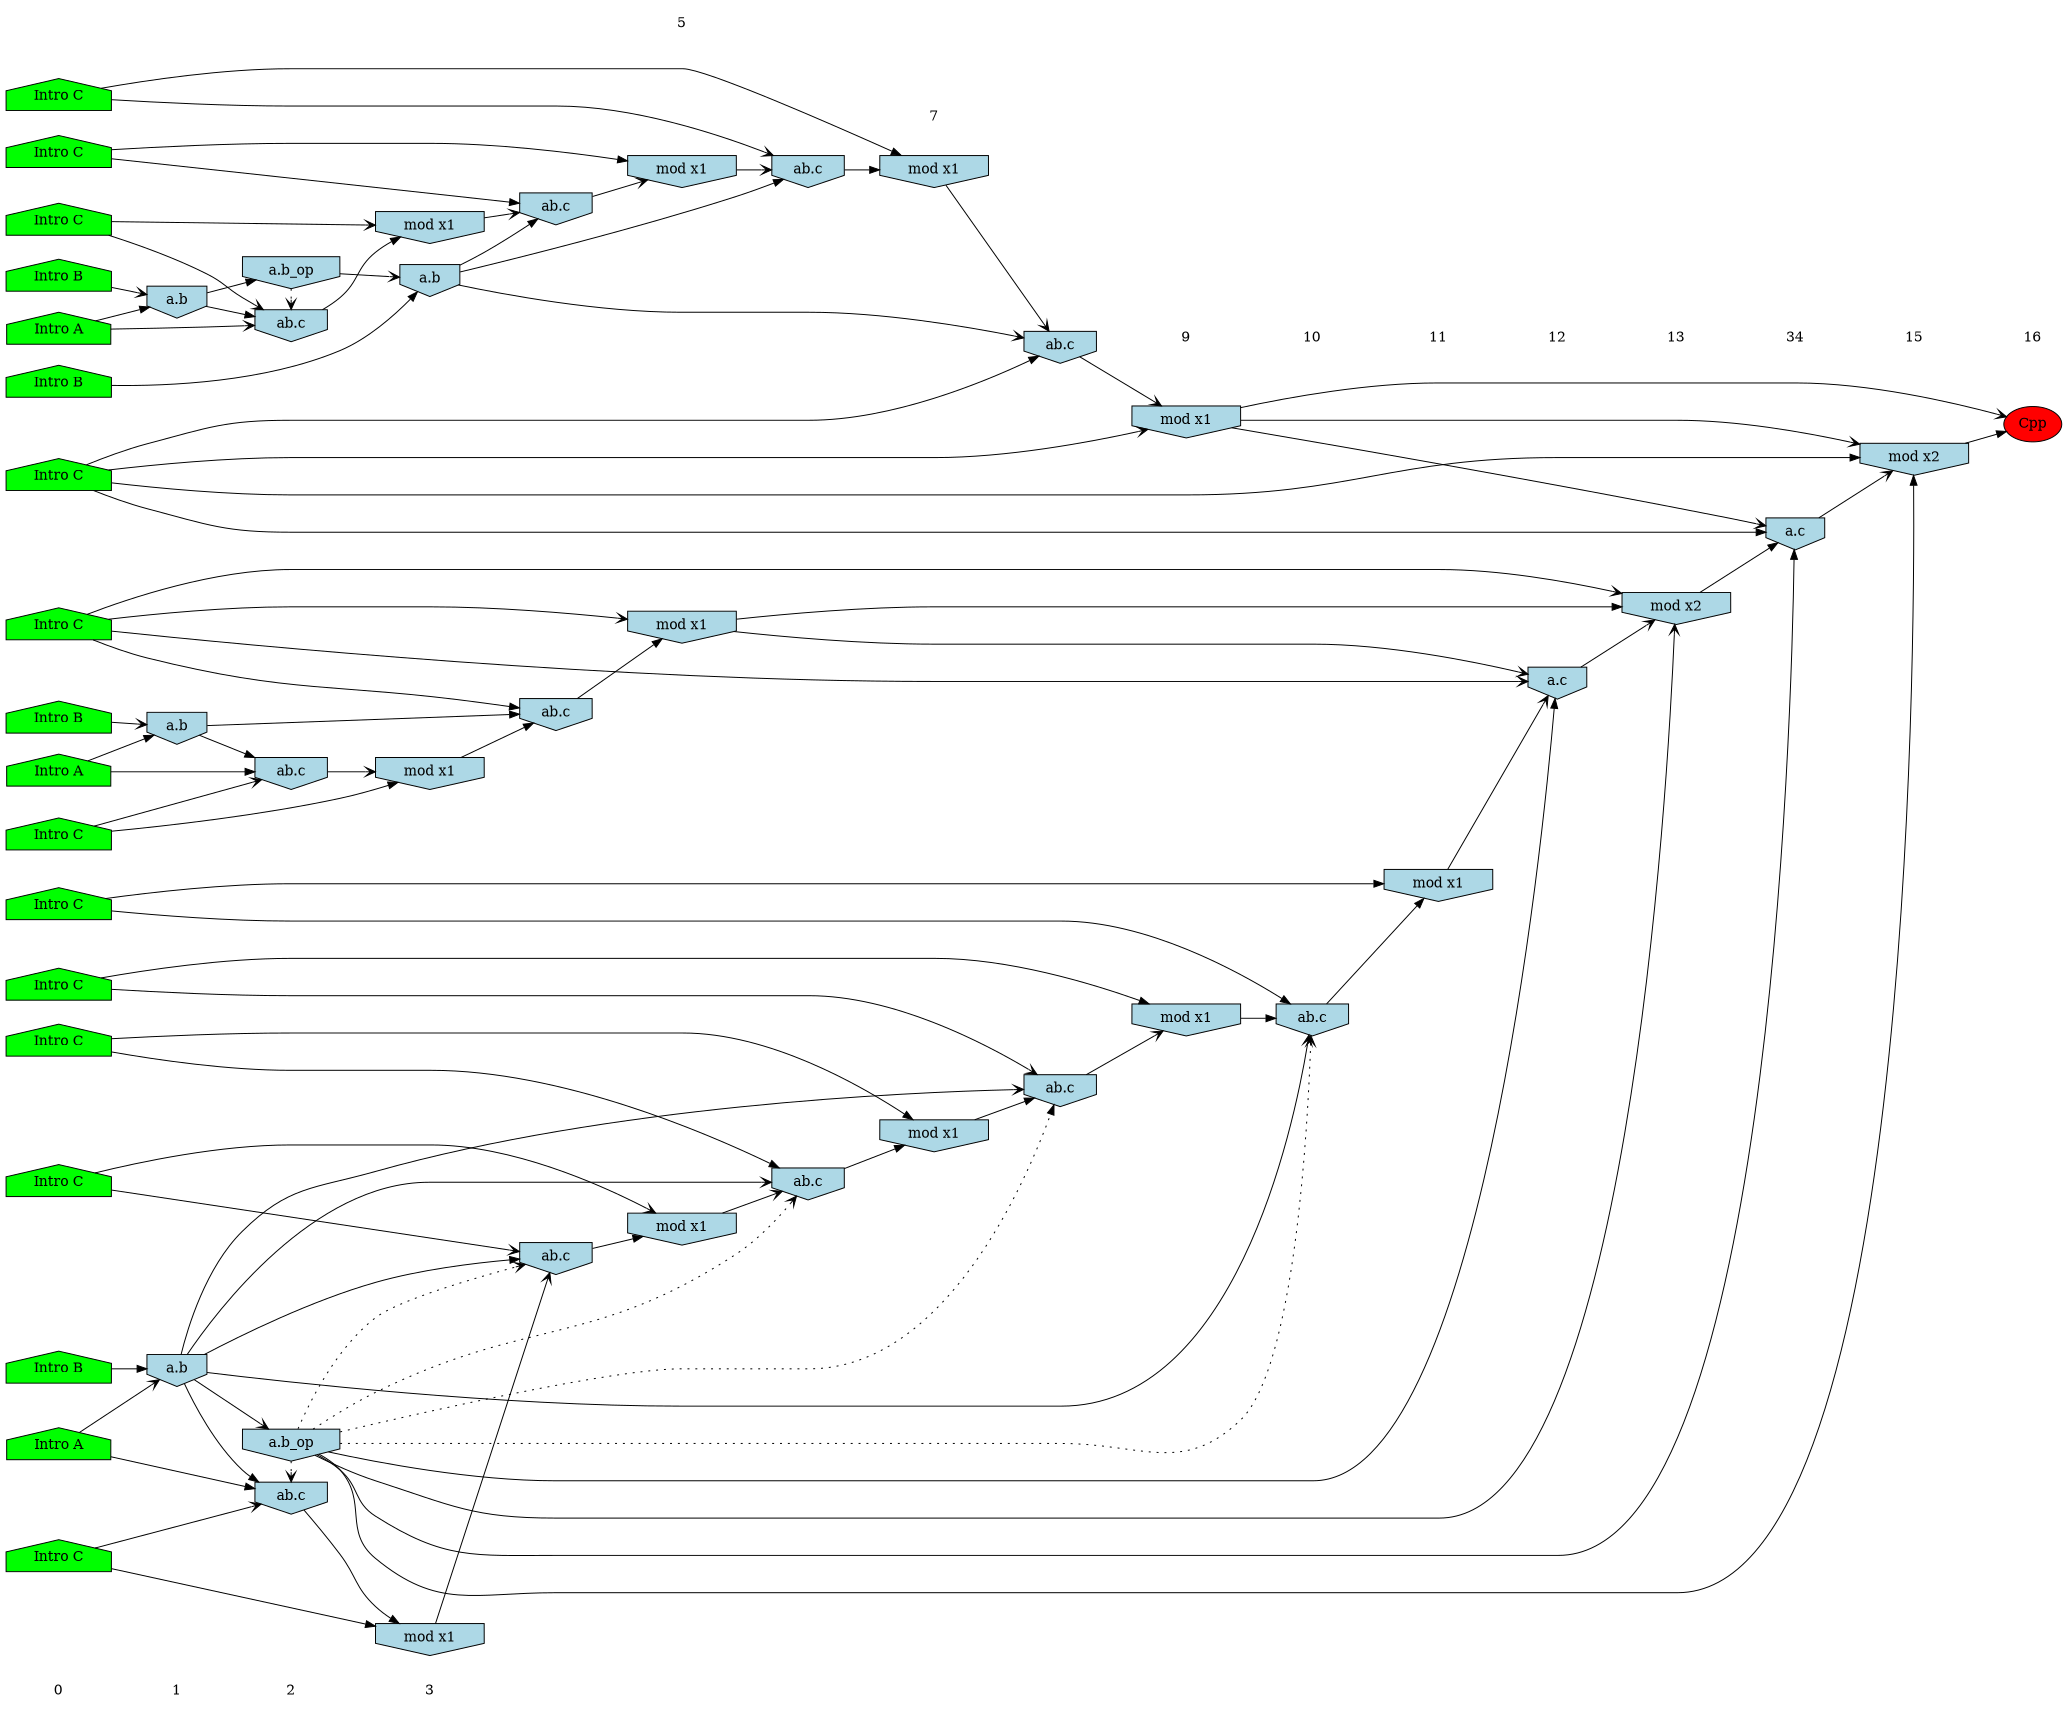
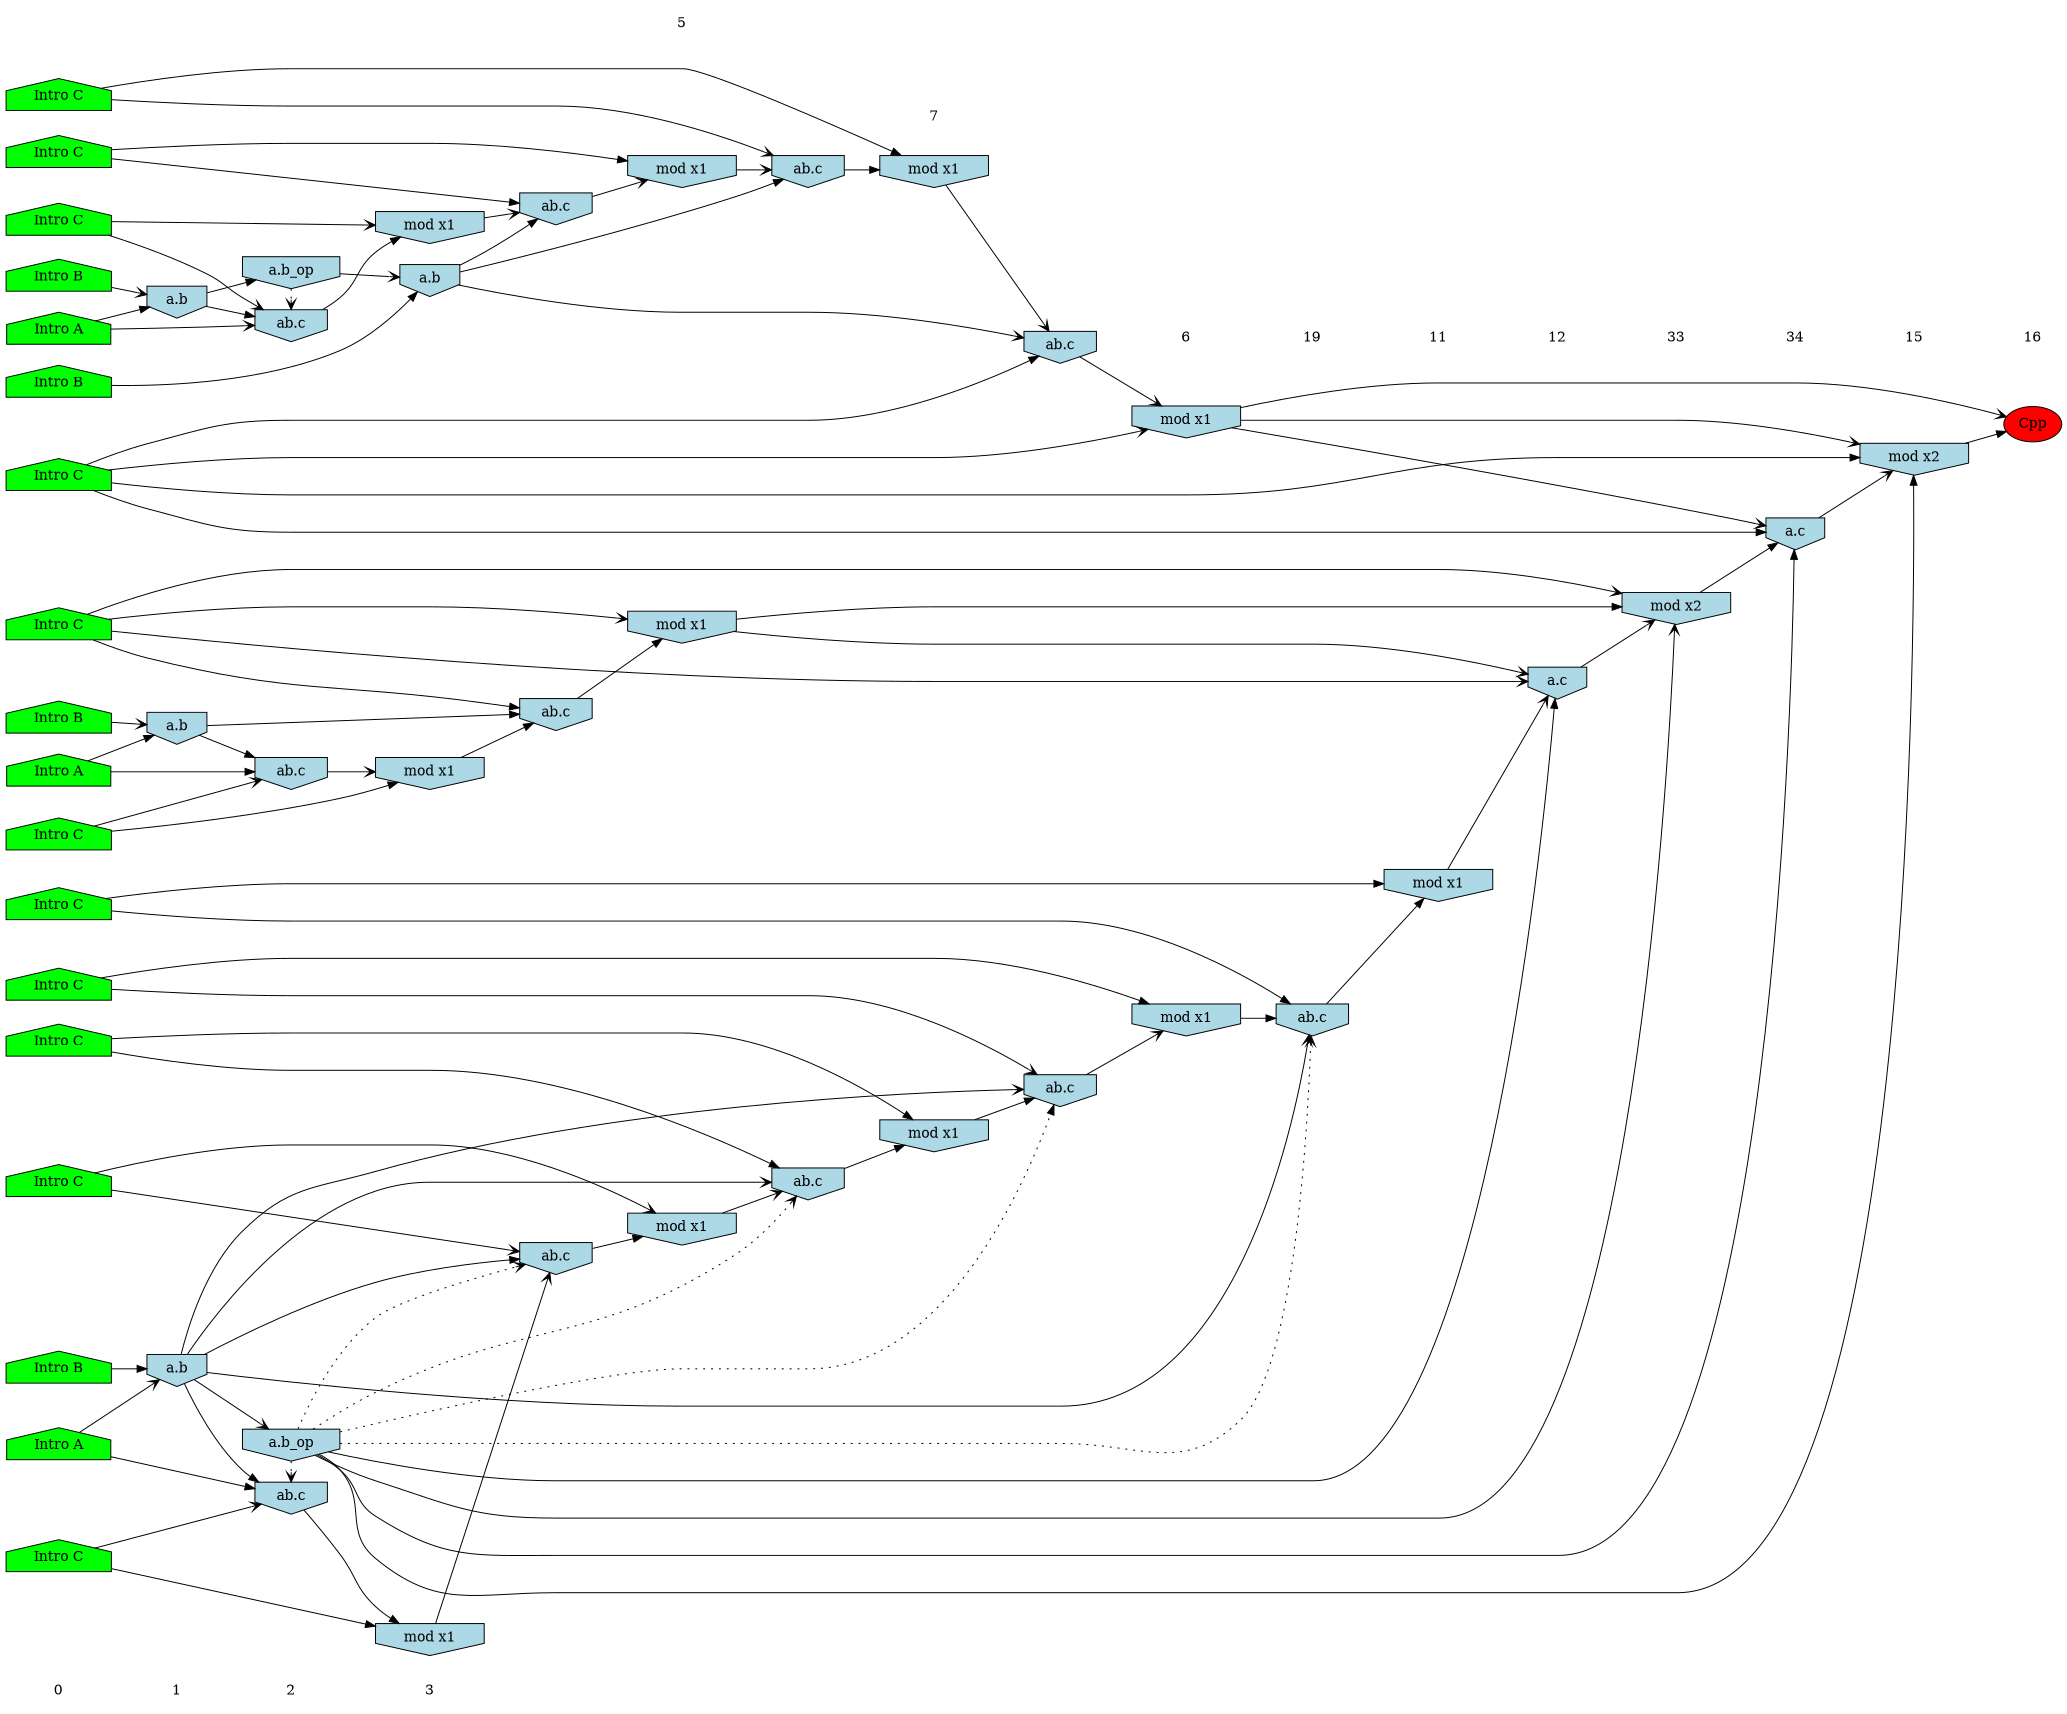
(1186, 338) -> (1186, 338)
(1312, 338) -> (1312, 338)
(1676, 338) -> (1676, 338)
